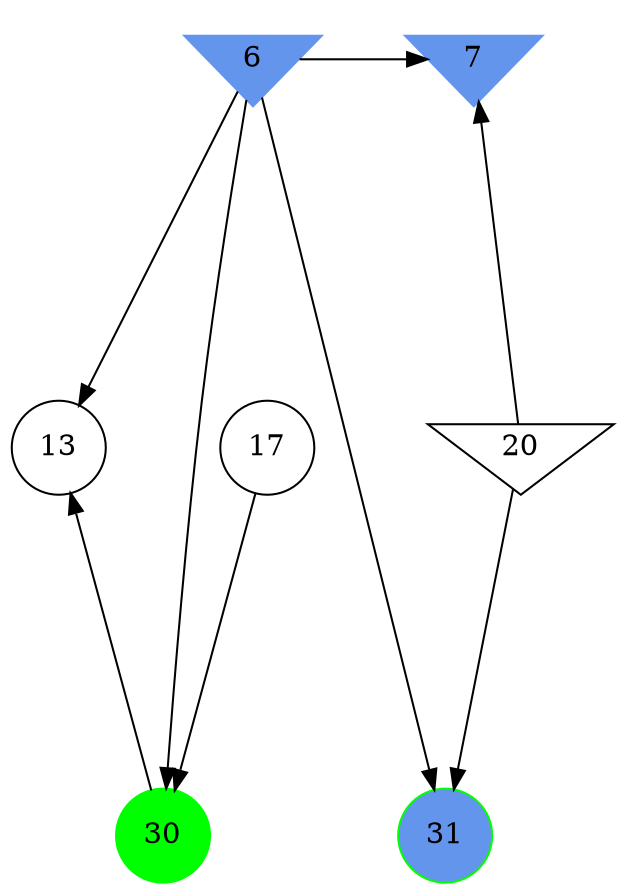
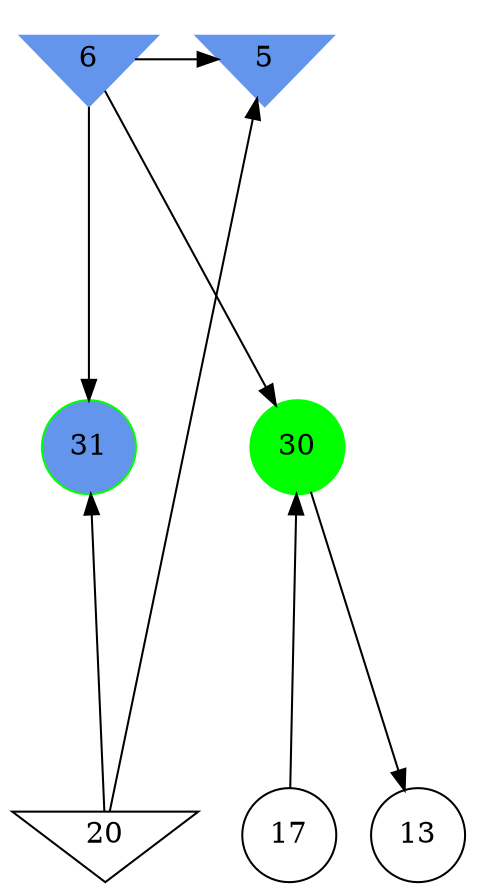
(474, 59) -> (265, 59)
(163, 239) -> none
